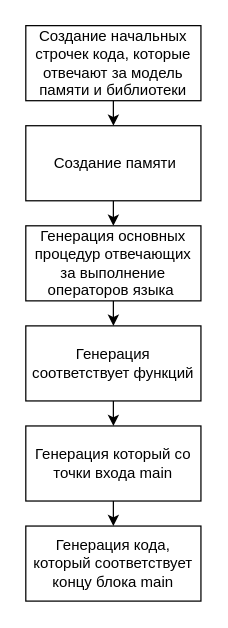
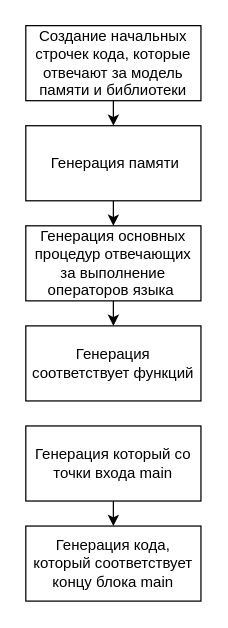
(113, 163) -> (113, 163)
(113, 409) -> none
